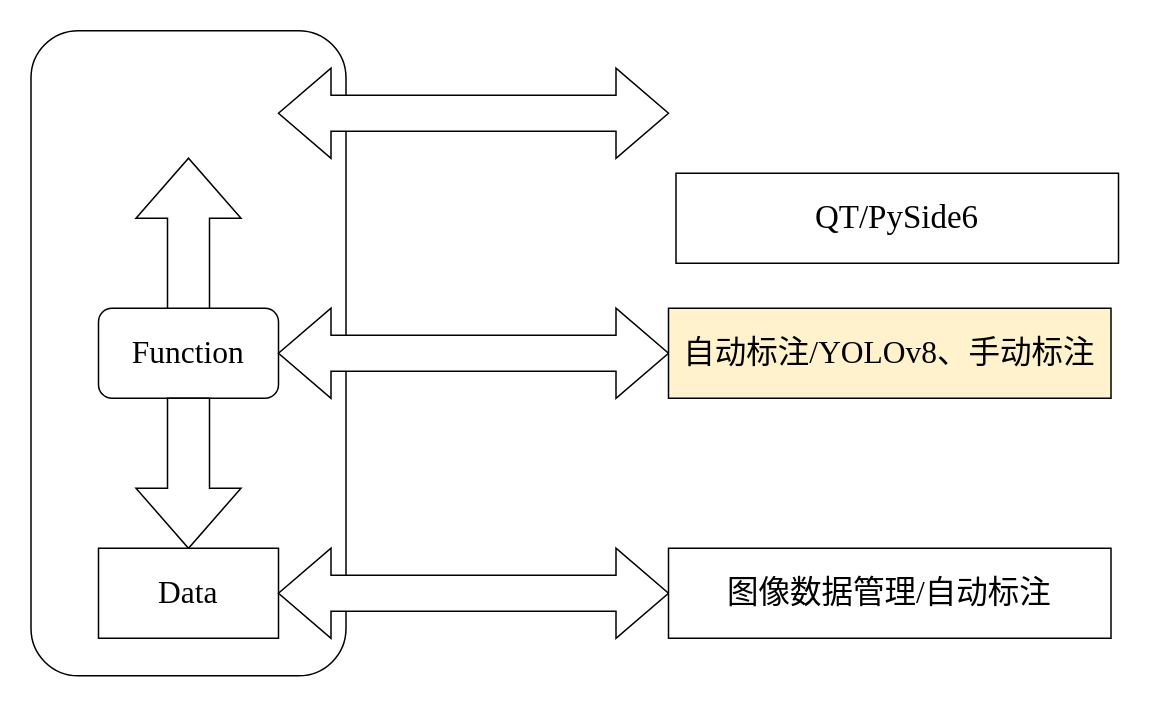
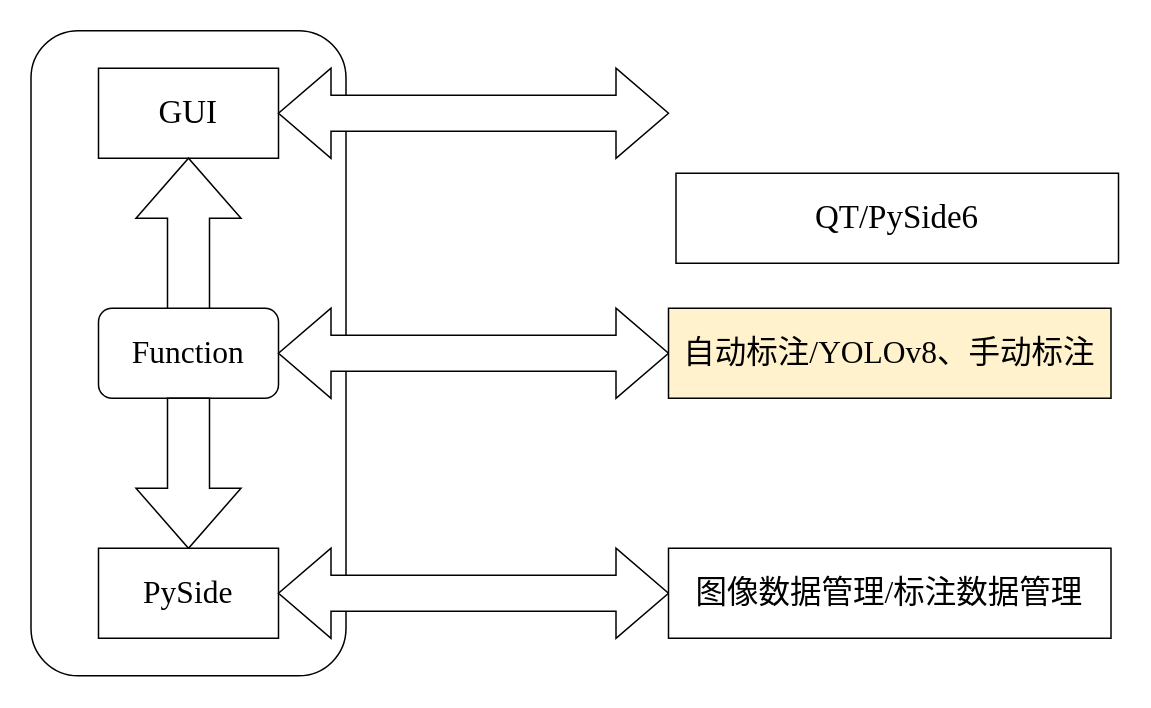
none -> (188, 113)
(188, 593) -> (188, 593)
(890, 593) -> (890, 593)
